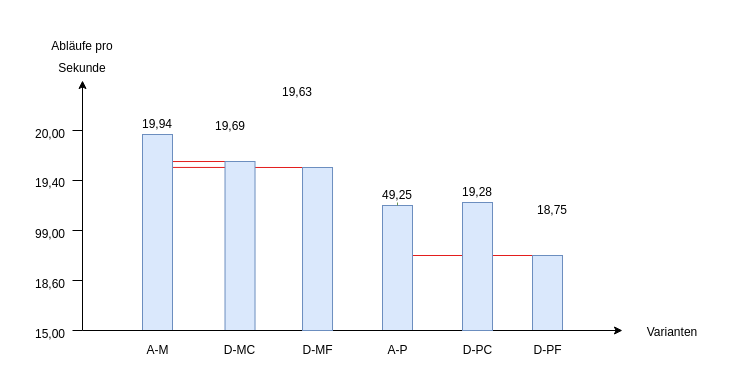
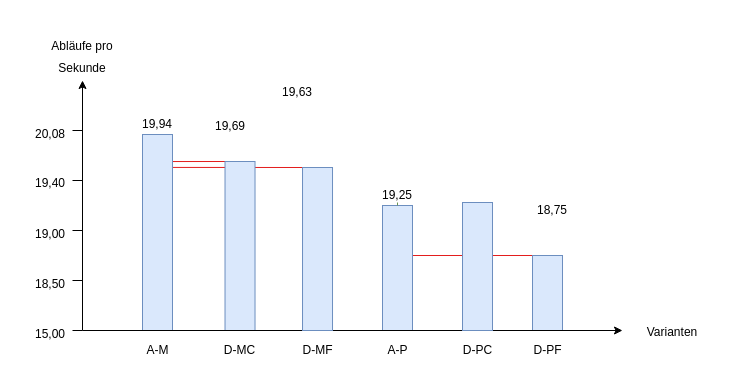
(51, 135) -> (51, 135)
(478, 193) -> none
(398, 196) -> (398, 196)
(51, 235) -> (51, 235)
(51, 285) -> (51, 285)
